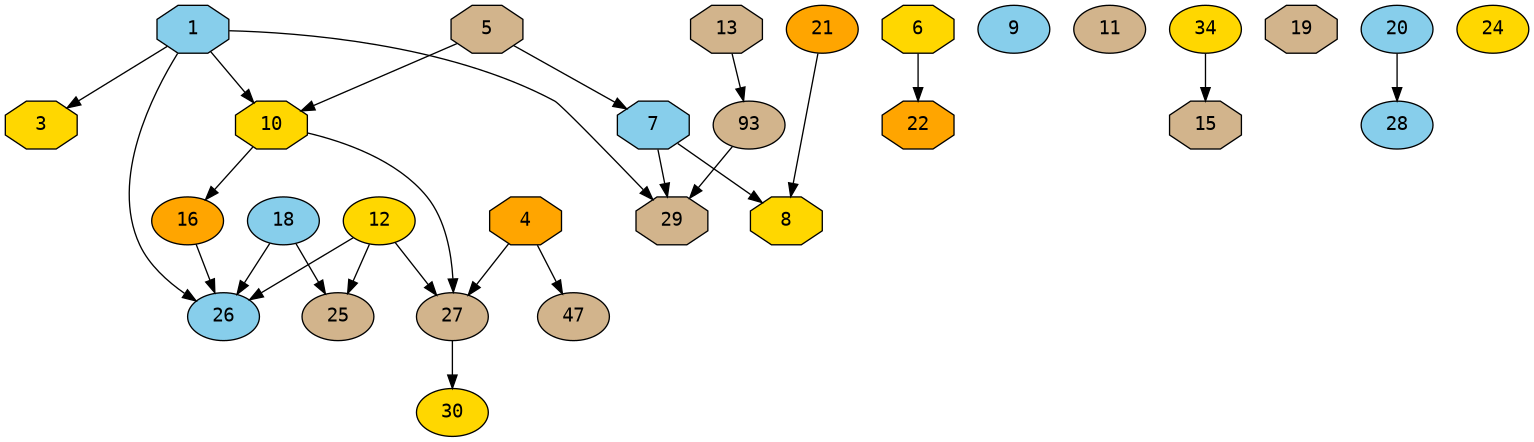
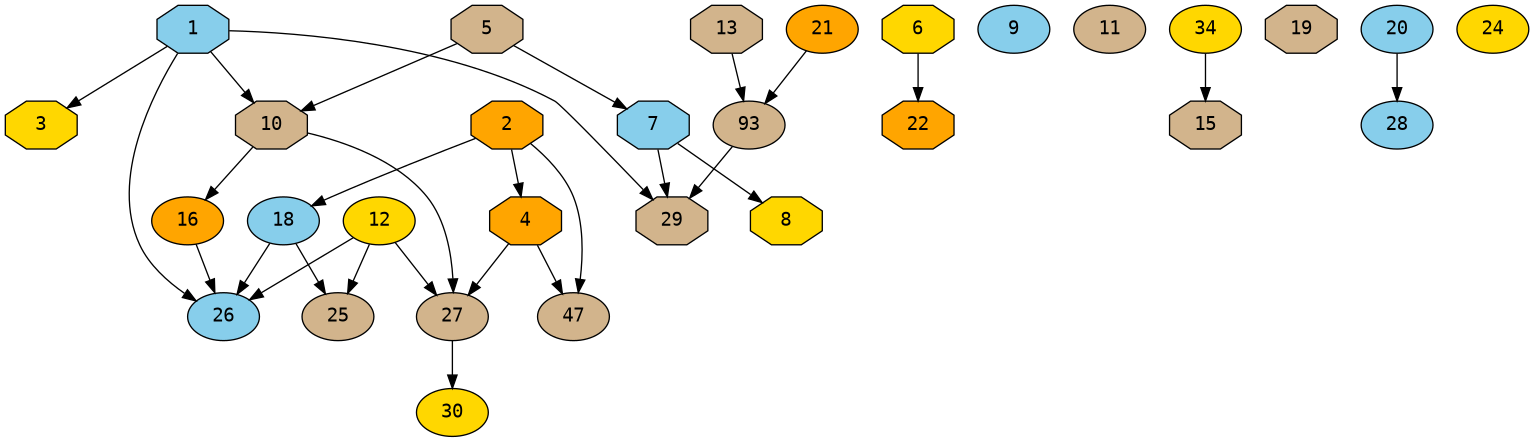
(806, 118) -> (790, 72)
(271, 125) -> (271, 125)
none -> (507, 125)
